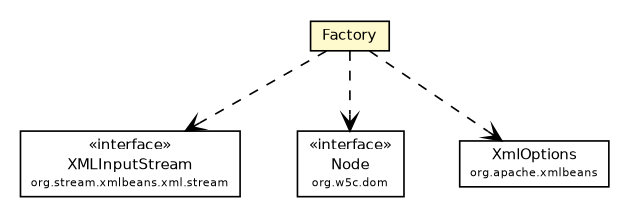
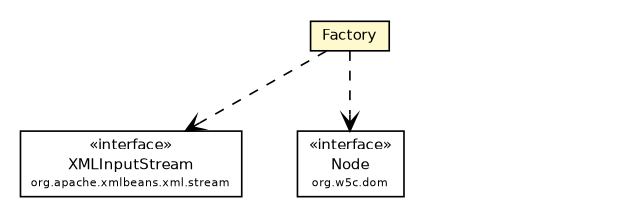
(533, 164) -> none
(130, 183) -> (131, 183)
